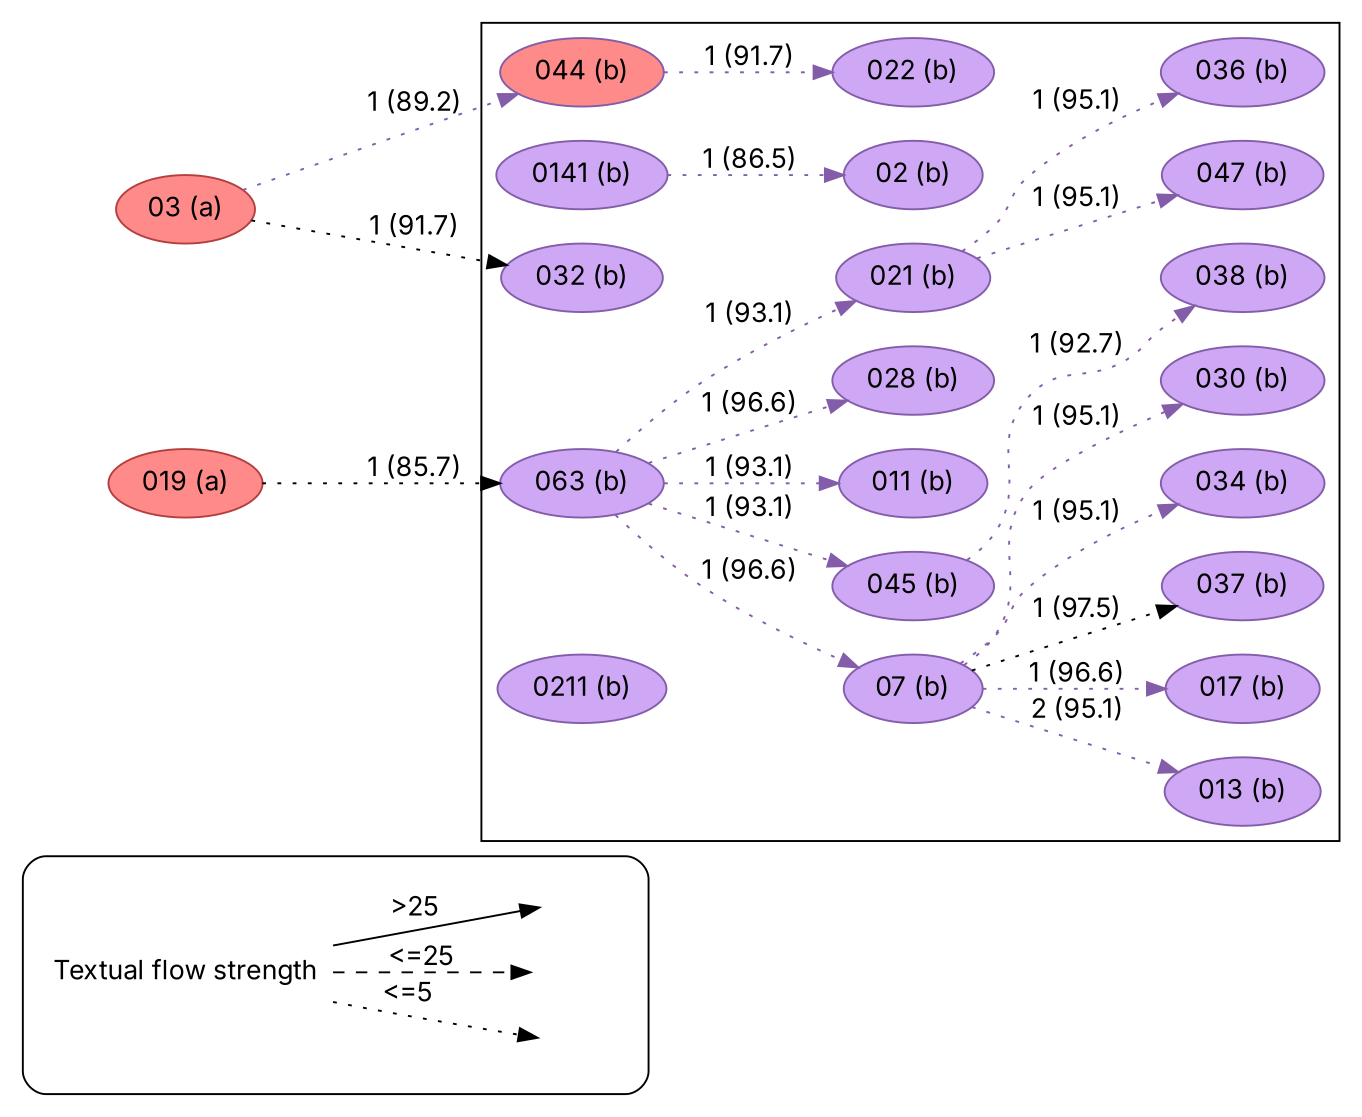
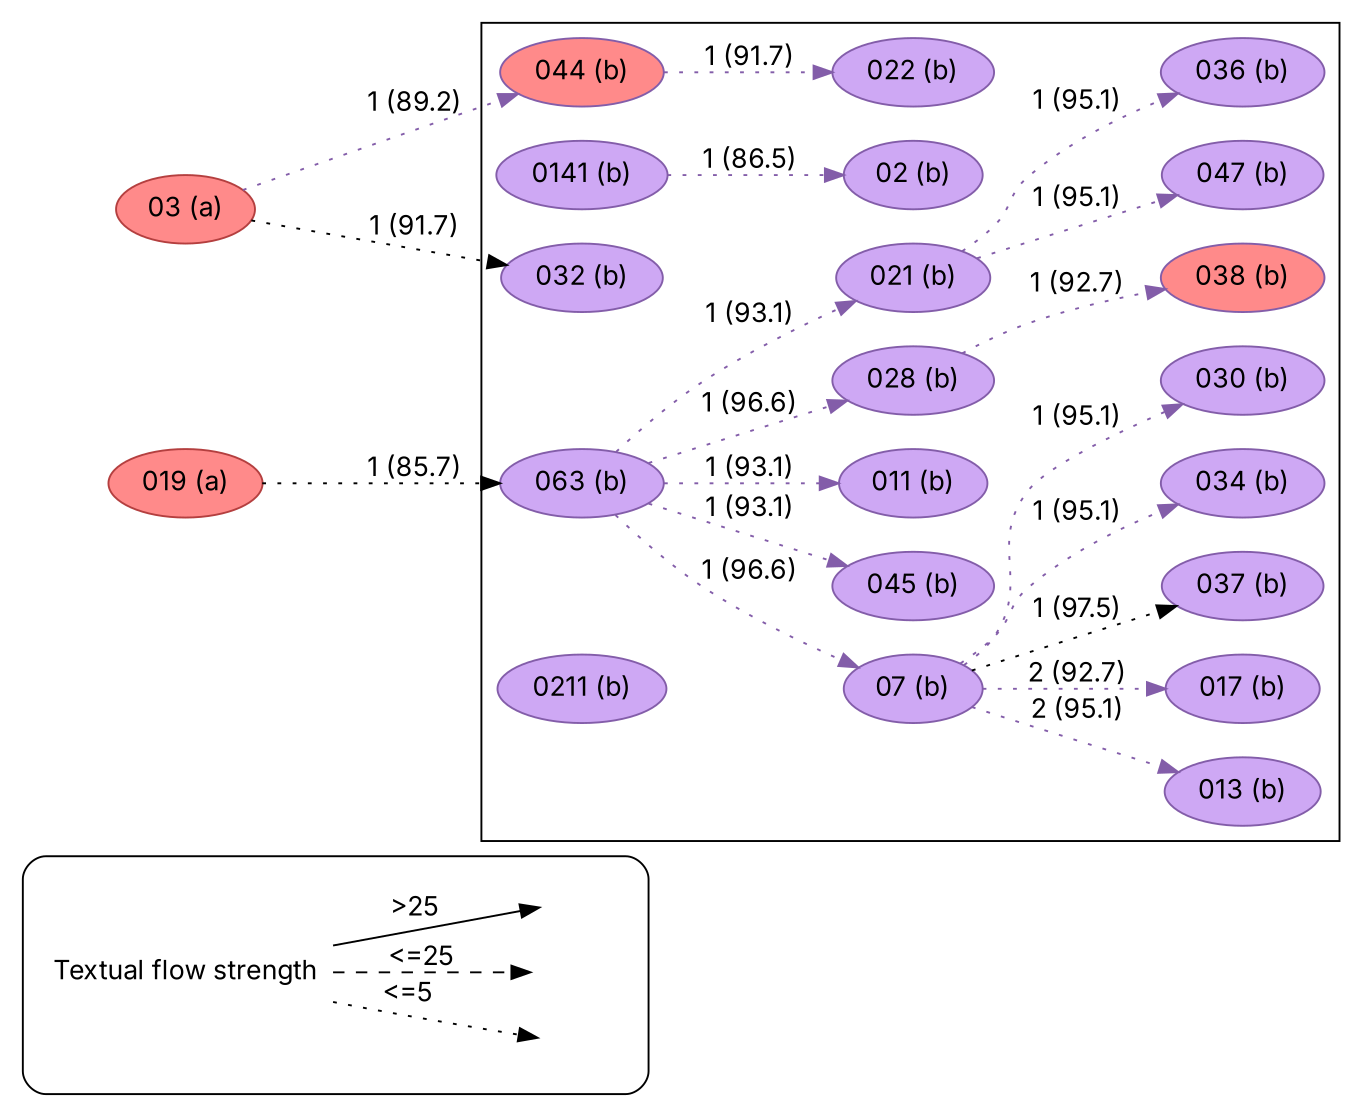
(1243, 278) -> (1243, 278)
(1026, 400) -> (1052, 316)
(1077, 675) -> (1077, 675)
